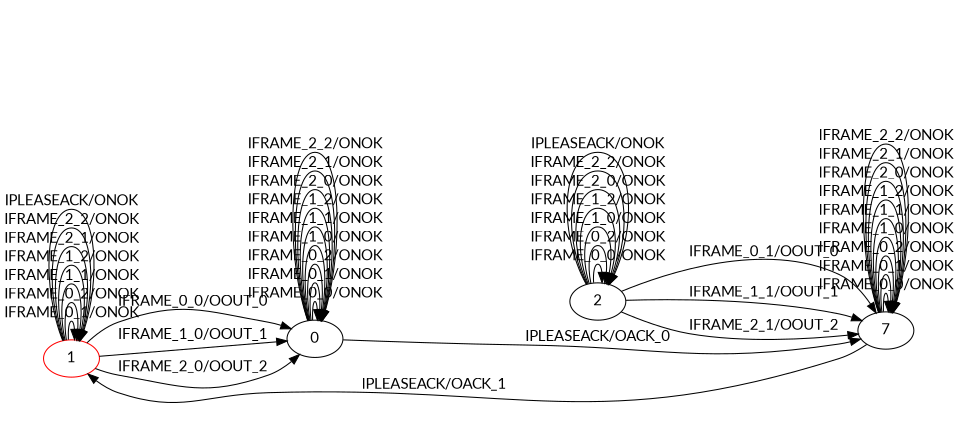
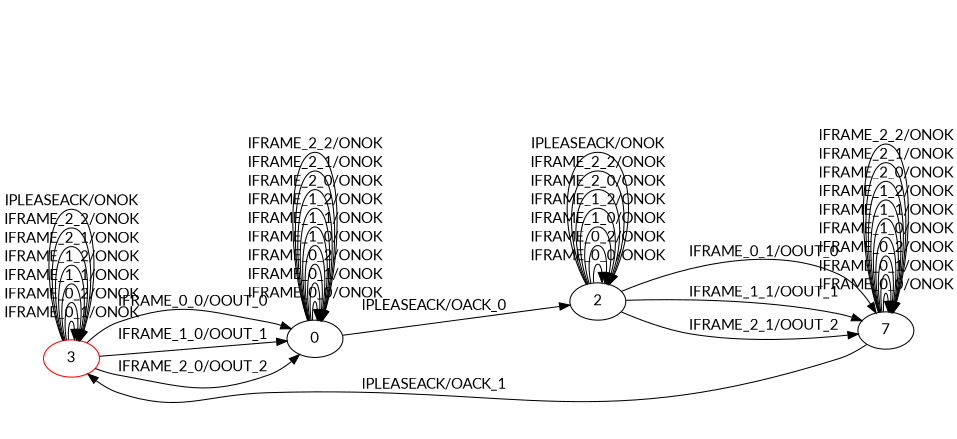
(597, 348) -> (451, 321)
(71, 358) -> (71, 358)
